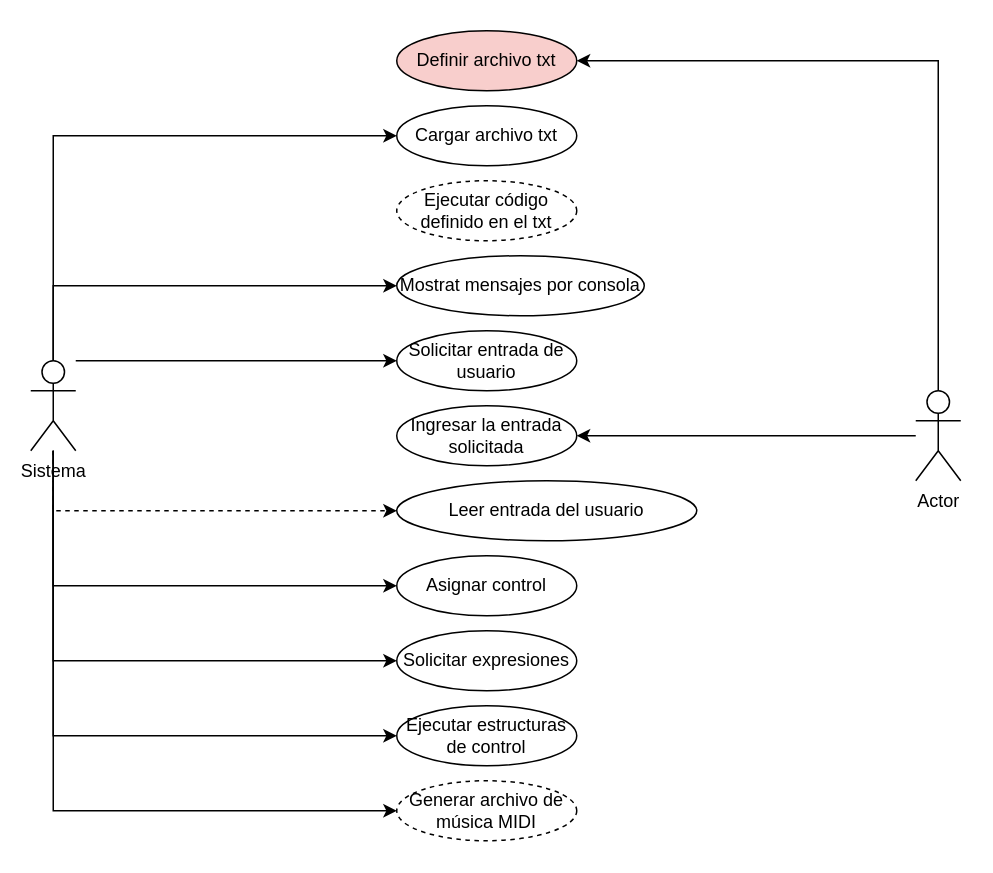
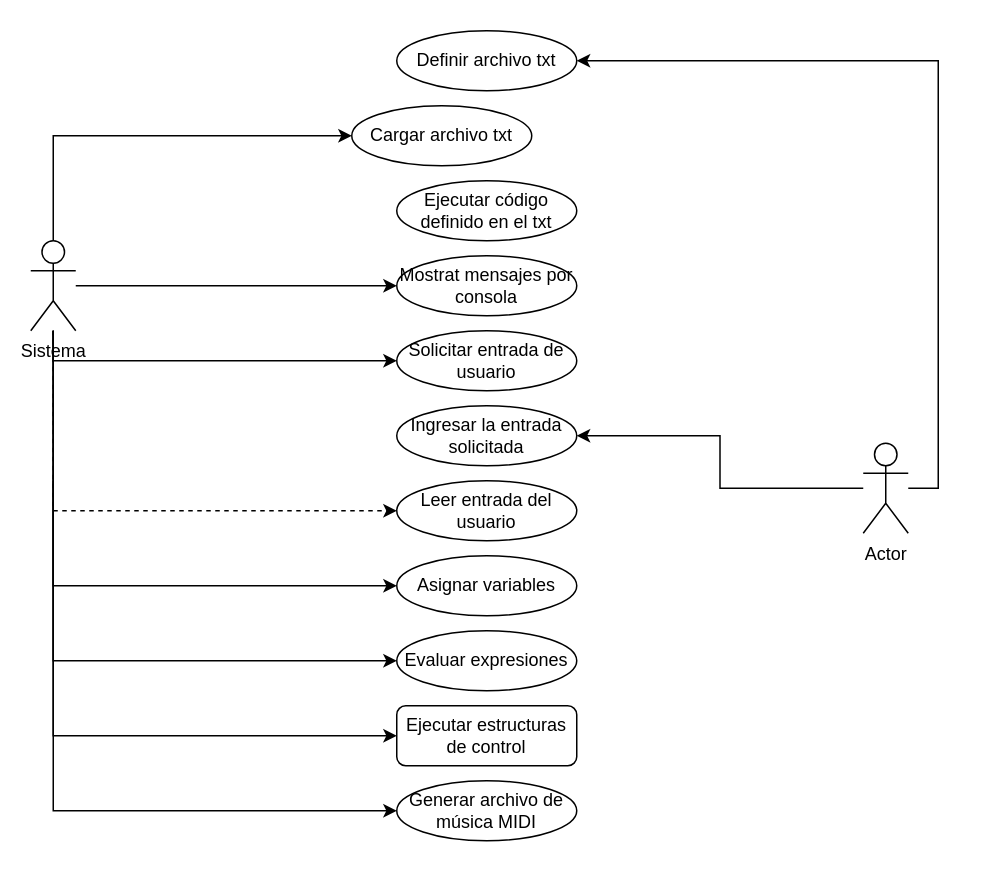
(487, 61) -> (487, 61)
(487, 136) -> (442, 136)
(487, 211) -> (487, 211)
(521, 286) -> (487, 286)
(53, 406) -> (53, 286)
(938, 436) -> (886, 488)
(547, 511) -> (487, 511)
(487, 586) -> (487, 586)
(487, 661) -> (487, 661)
(487, 736) -> (487, 736)
(487, 811) -> (487, 811)
